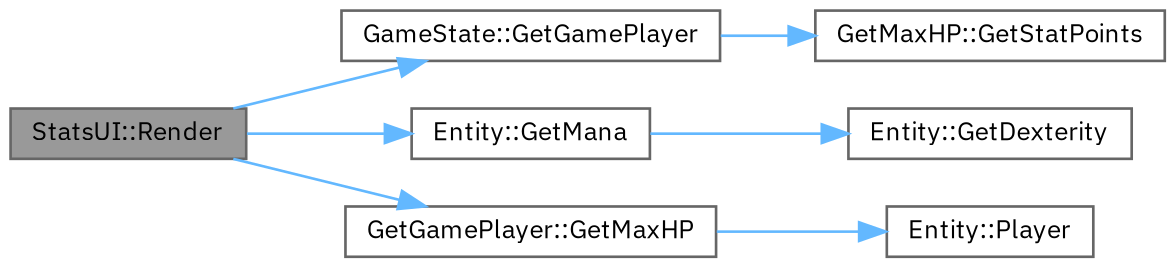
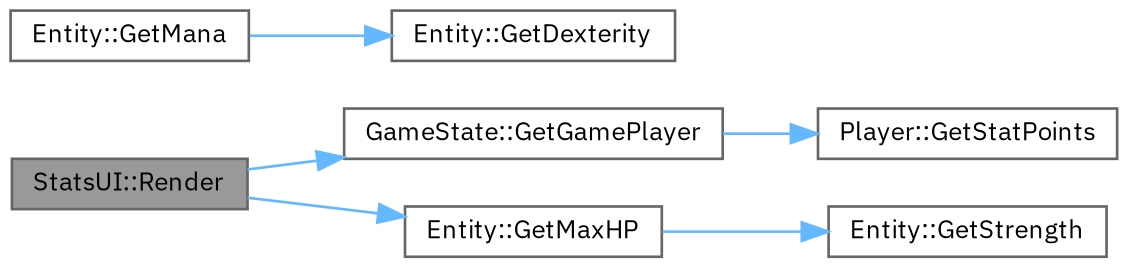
(990, 36) -> (968, 134)
(315, 134) -> none
(531, 232) -> (533, 232)
(990, 232) -> (968, 232)
